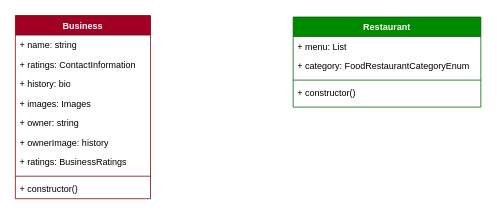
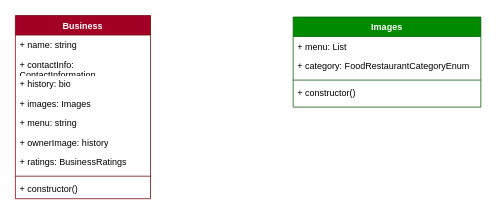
(387, 28) -> (387, 28)
(84, 70) -> (84, 70)
(53, 124) -> (50, 124)
